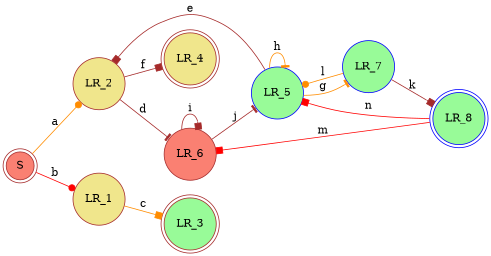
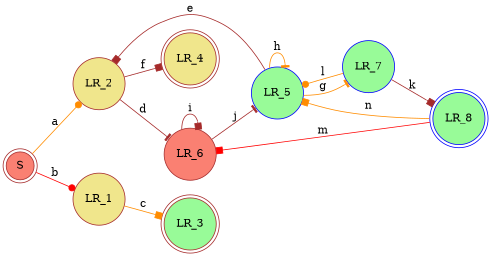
(369, 115) -> (369, 115)
